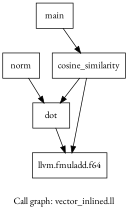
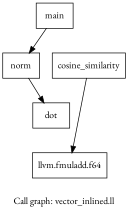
(70, 38) -> (40, 38)
(72, 88) -> none
(59, 137) -> none
